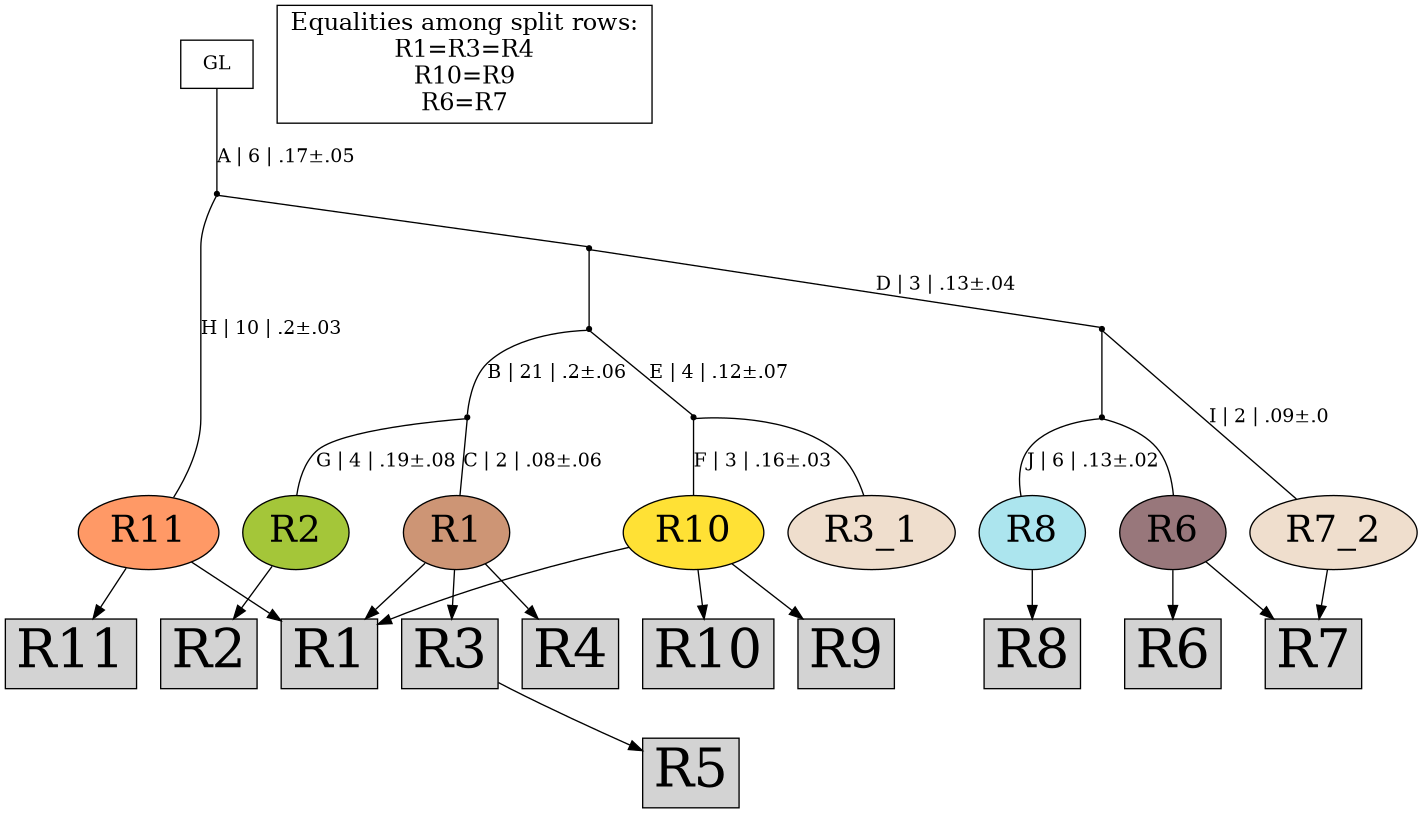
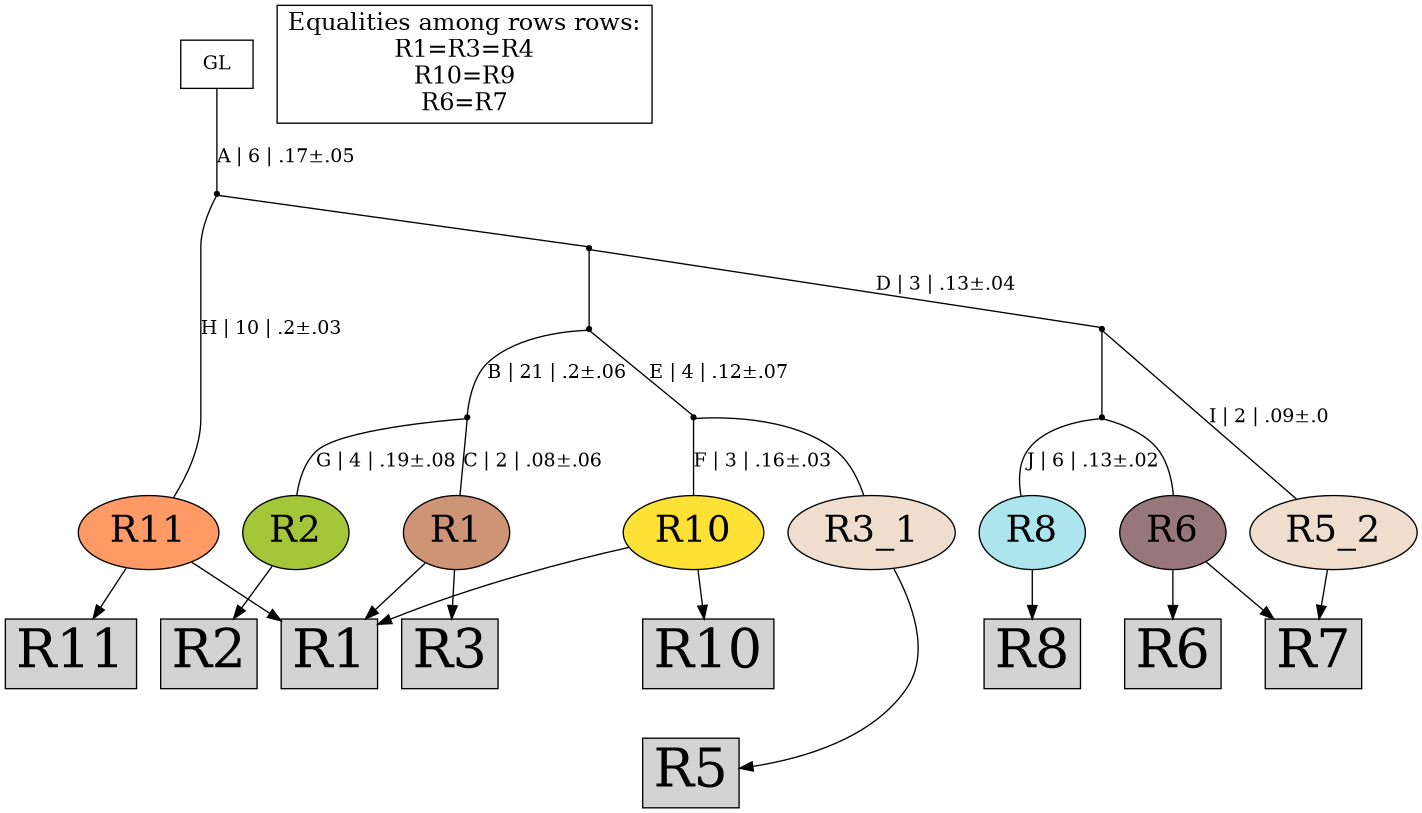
(465, 64) -> (465, 64)
(1334, 533) -> (1334, 533)
(570, 654) -> none
(846, 654) -> none
(564, 715) -> (890, 708)
